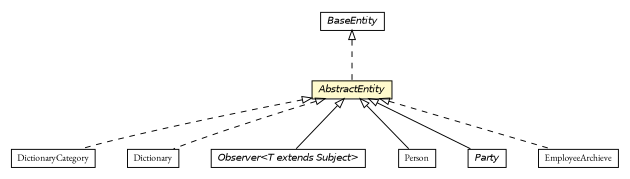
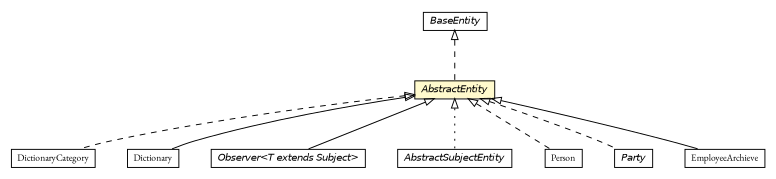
(244, 124) -> (288, 118)
(470, 125) -> (600, 123)
(424, 126) -> (554, 124)
(388, 127) -> (513, 126)
none -> (455, 158)
